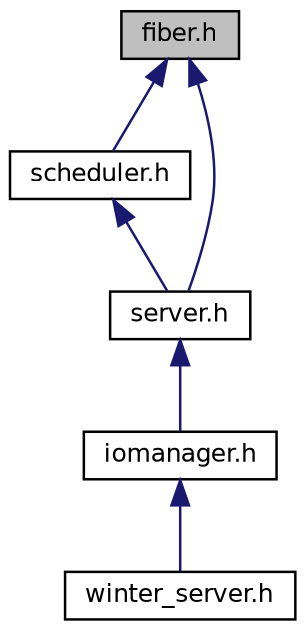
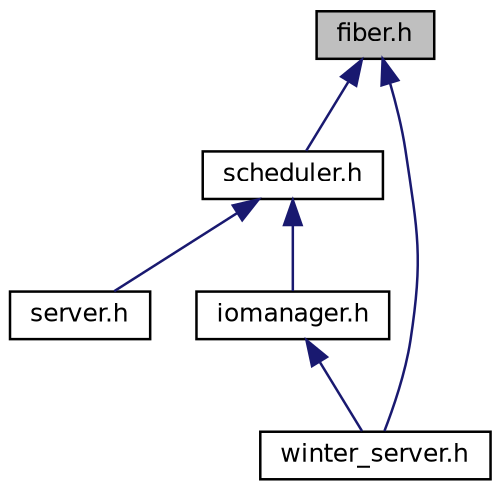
(214, 188) -> (418, 258)
(180, 399) -> (293, 258)
